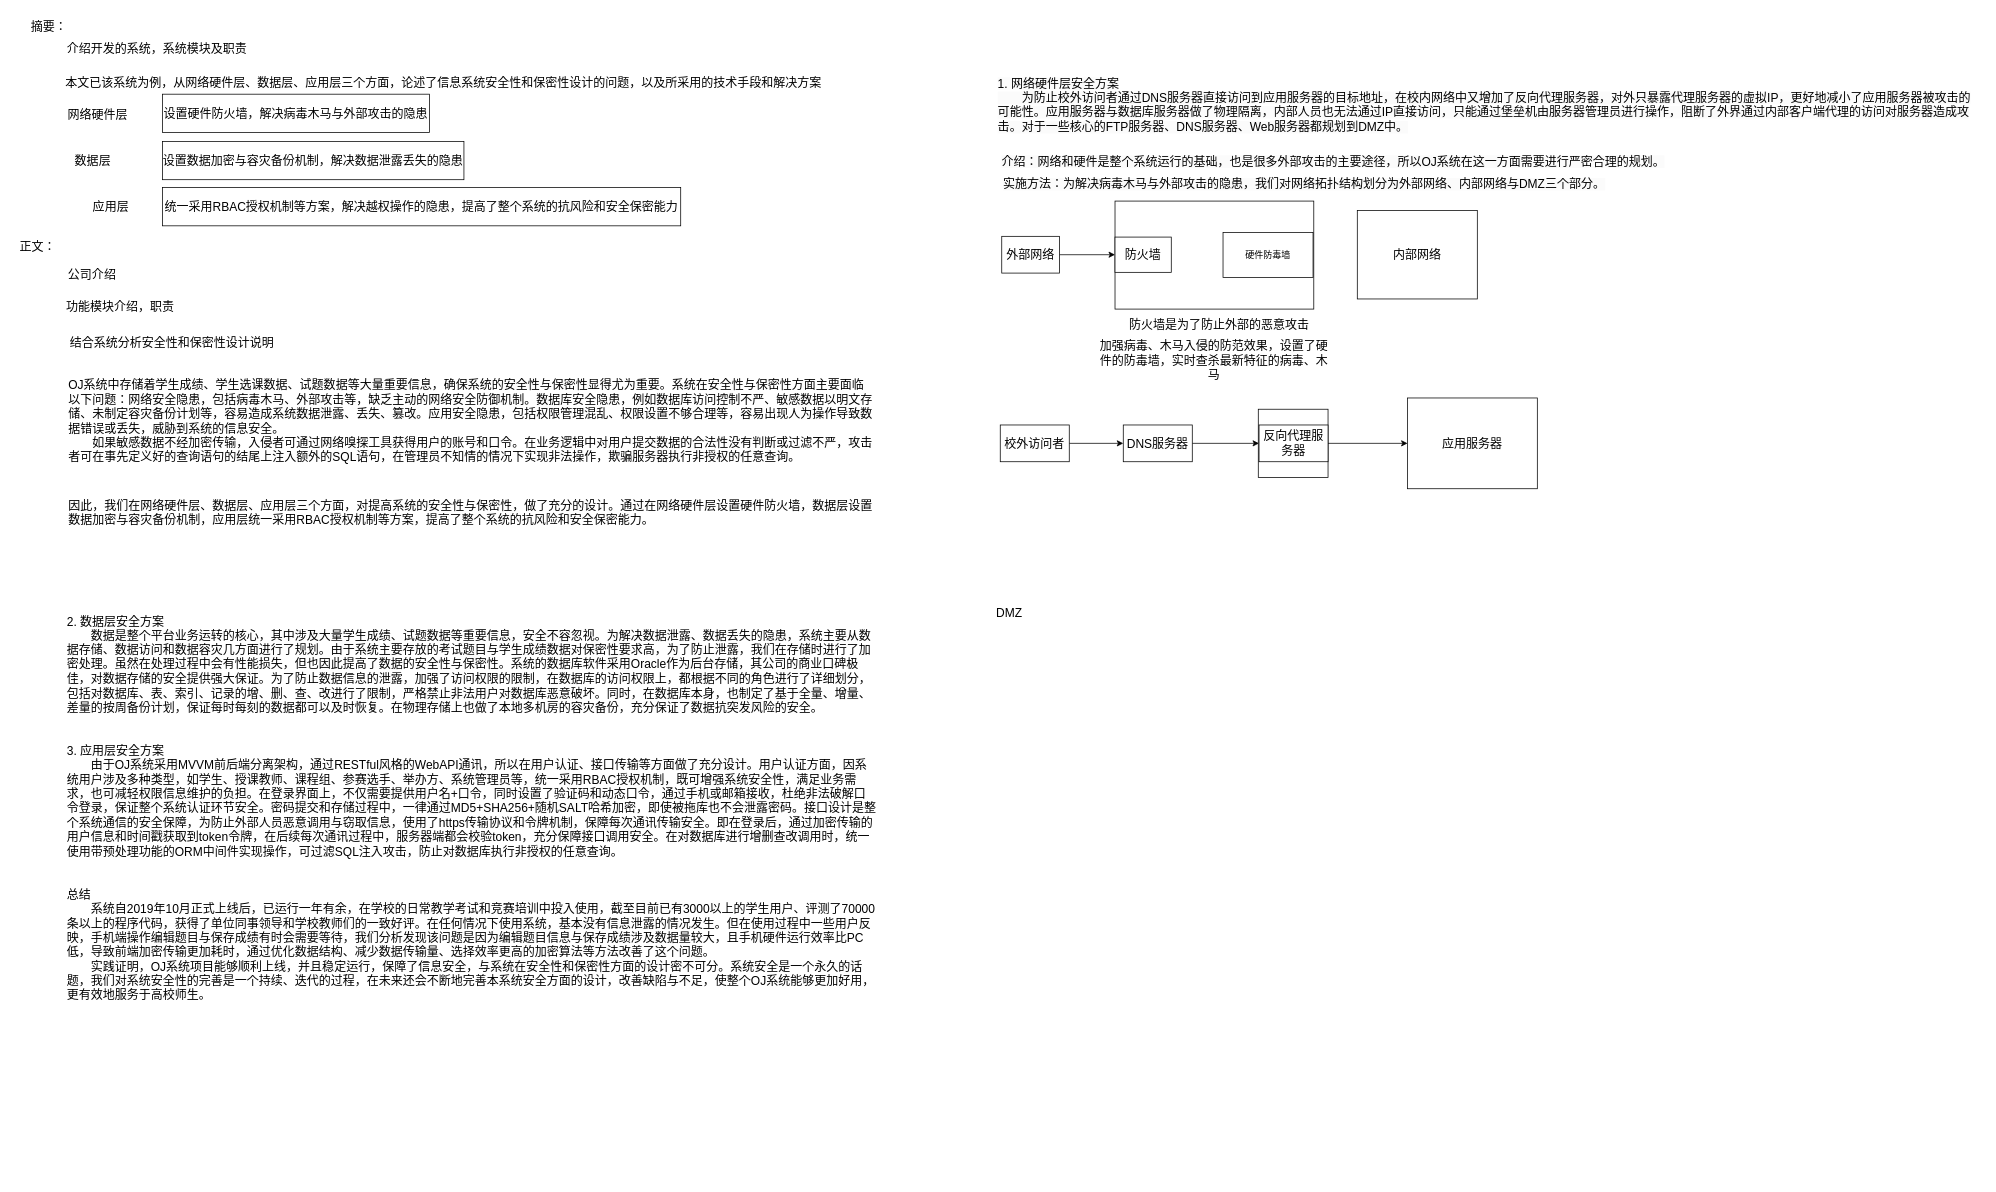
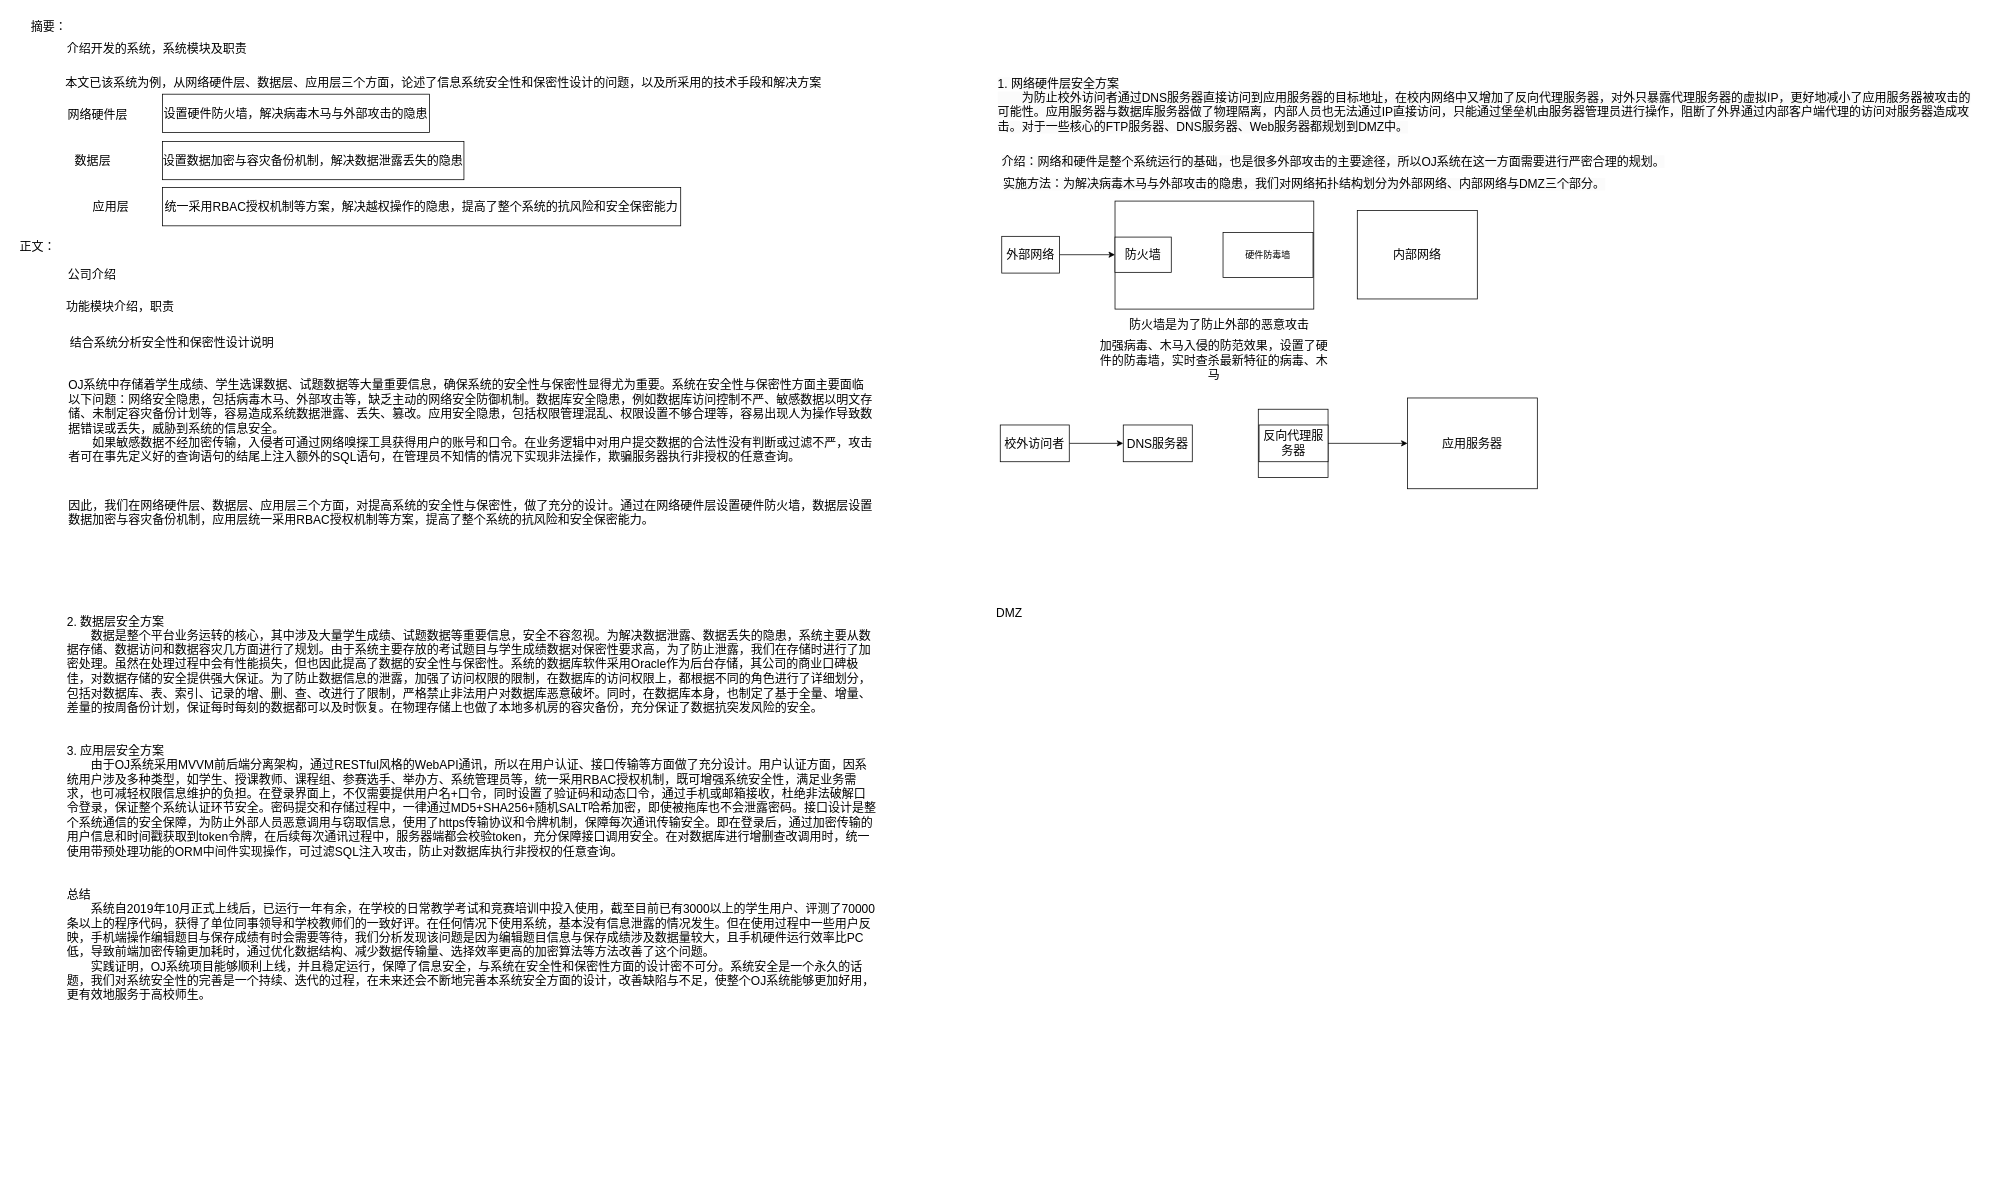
(1223, 443) -> none
